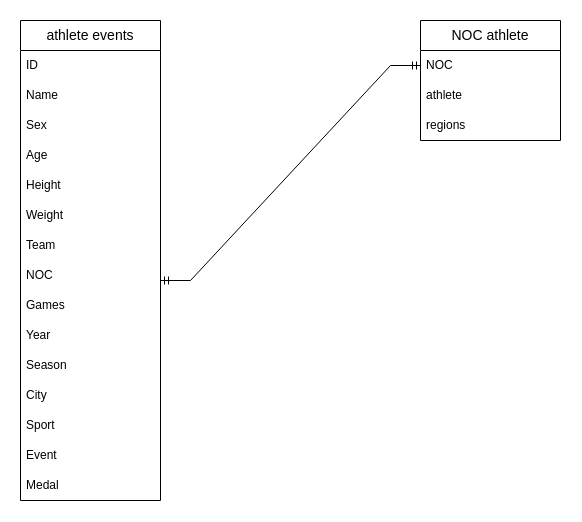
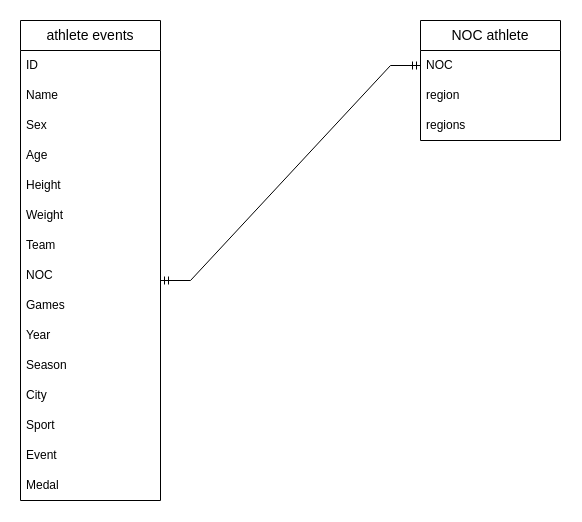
(448, 96) -> (445, 96)
